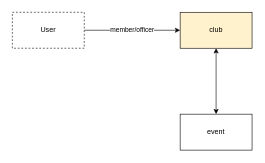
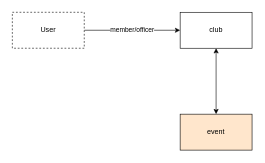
(216, 30) -> (216, 30)
(216, 132) -> (216, 132)
